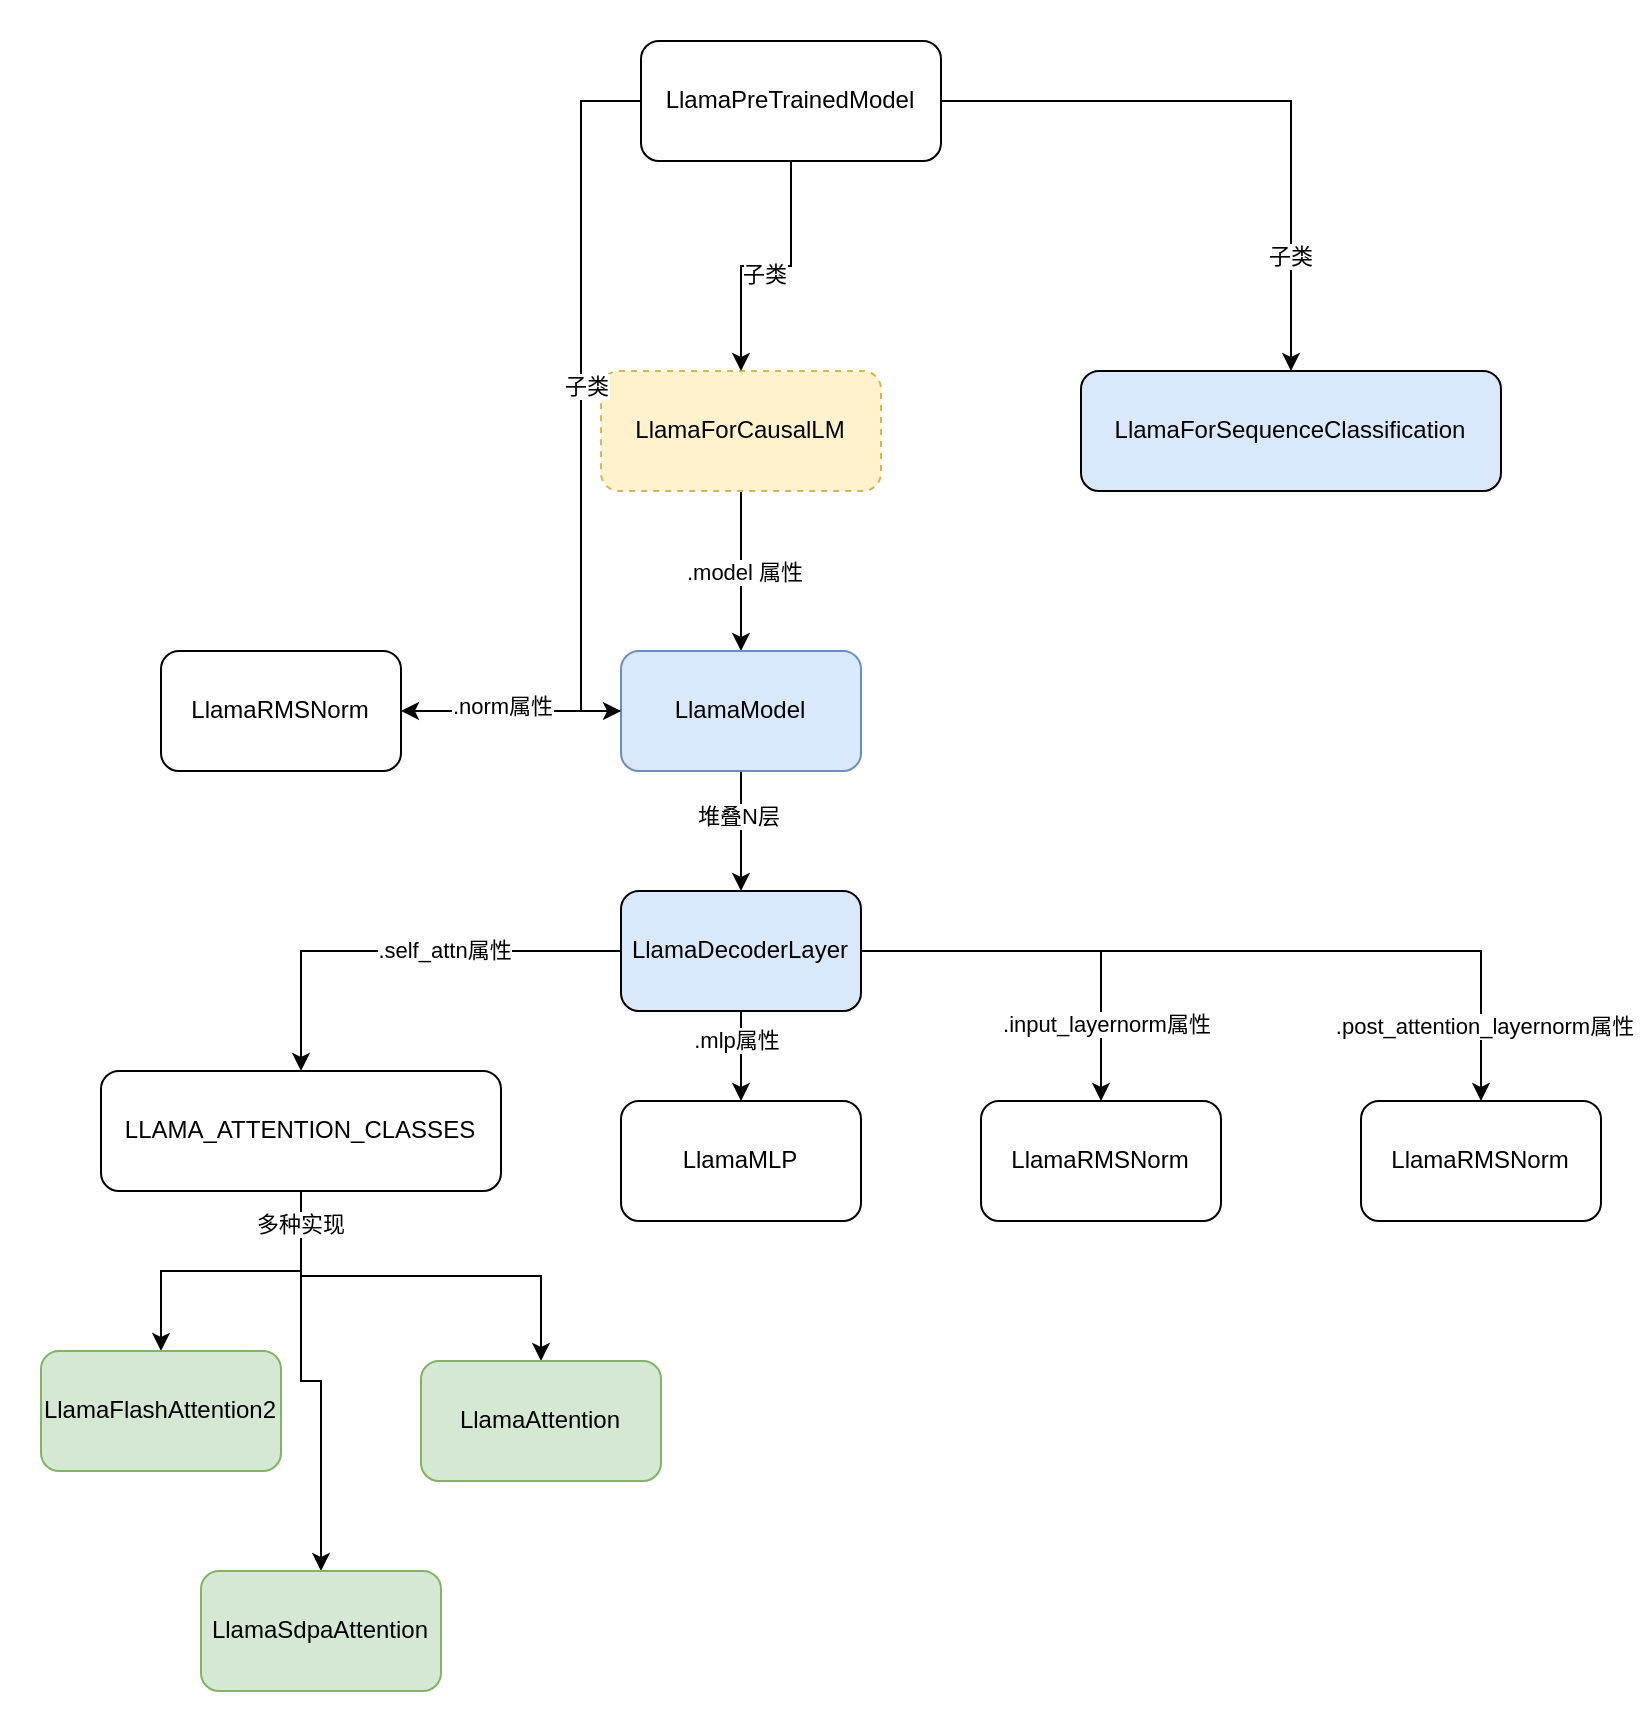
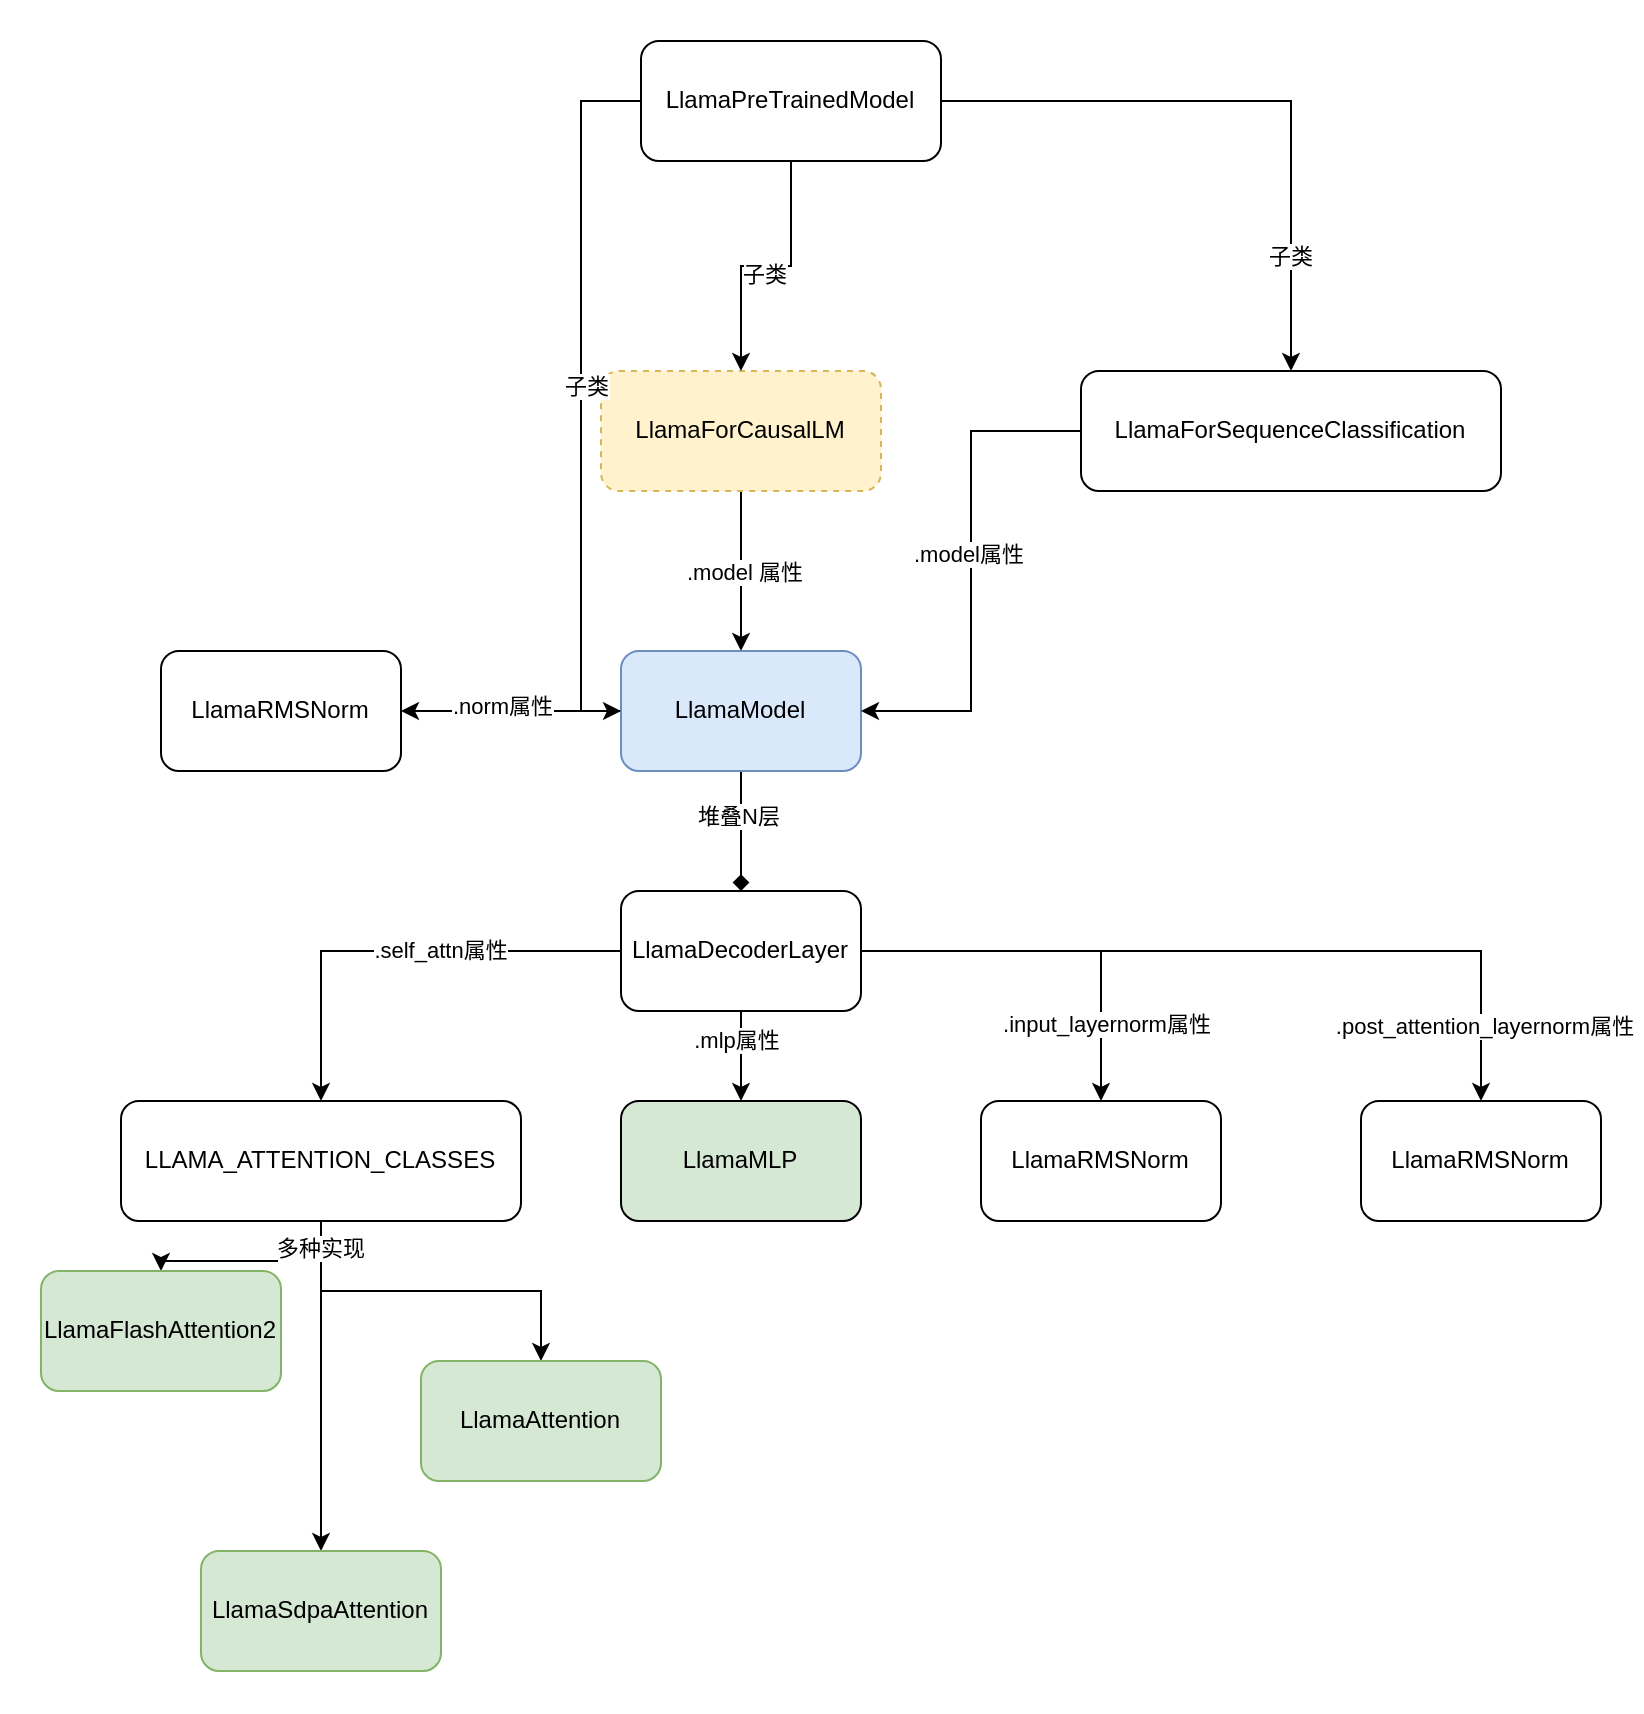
(1291, 431) -> (1291, 431)
none -> (971, 563)
(741, 876) -> (741, 875)
(741, 951) -> (741, 951)
(301, 1131) -> (321, 1161)
(741, 1161) -> (741, 1161)
(161, 1411) -> (161, 1331)
(321, 1631) -> (321, 1611)
